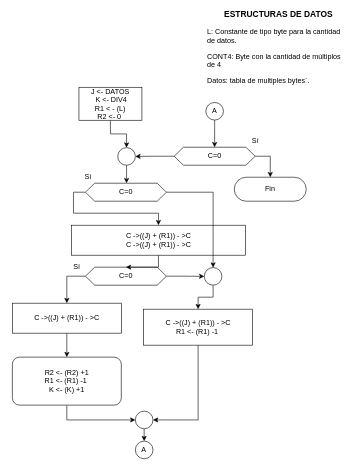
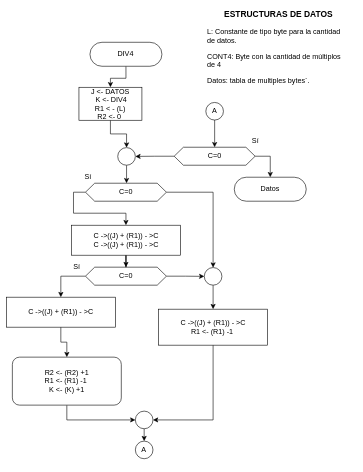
none -> (126, 54)
none -> (110, 79)
(270, 189) -> (270, 189)
(158, 240) -> (126, 240)
(67, 318) -> (61, 312)
(198, 327) -> (213, 327)
